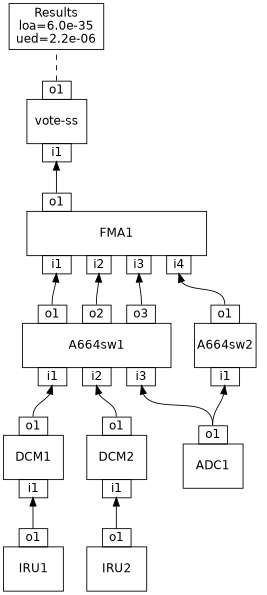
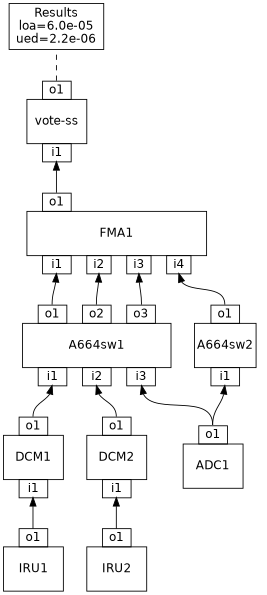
(56, 26) -> (56, 26)
